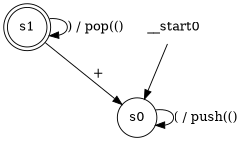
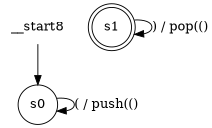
(174, 27) -> (38, 27)
(80, 71) -> none
